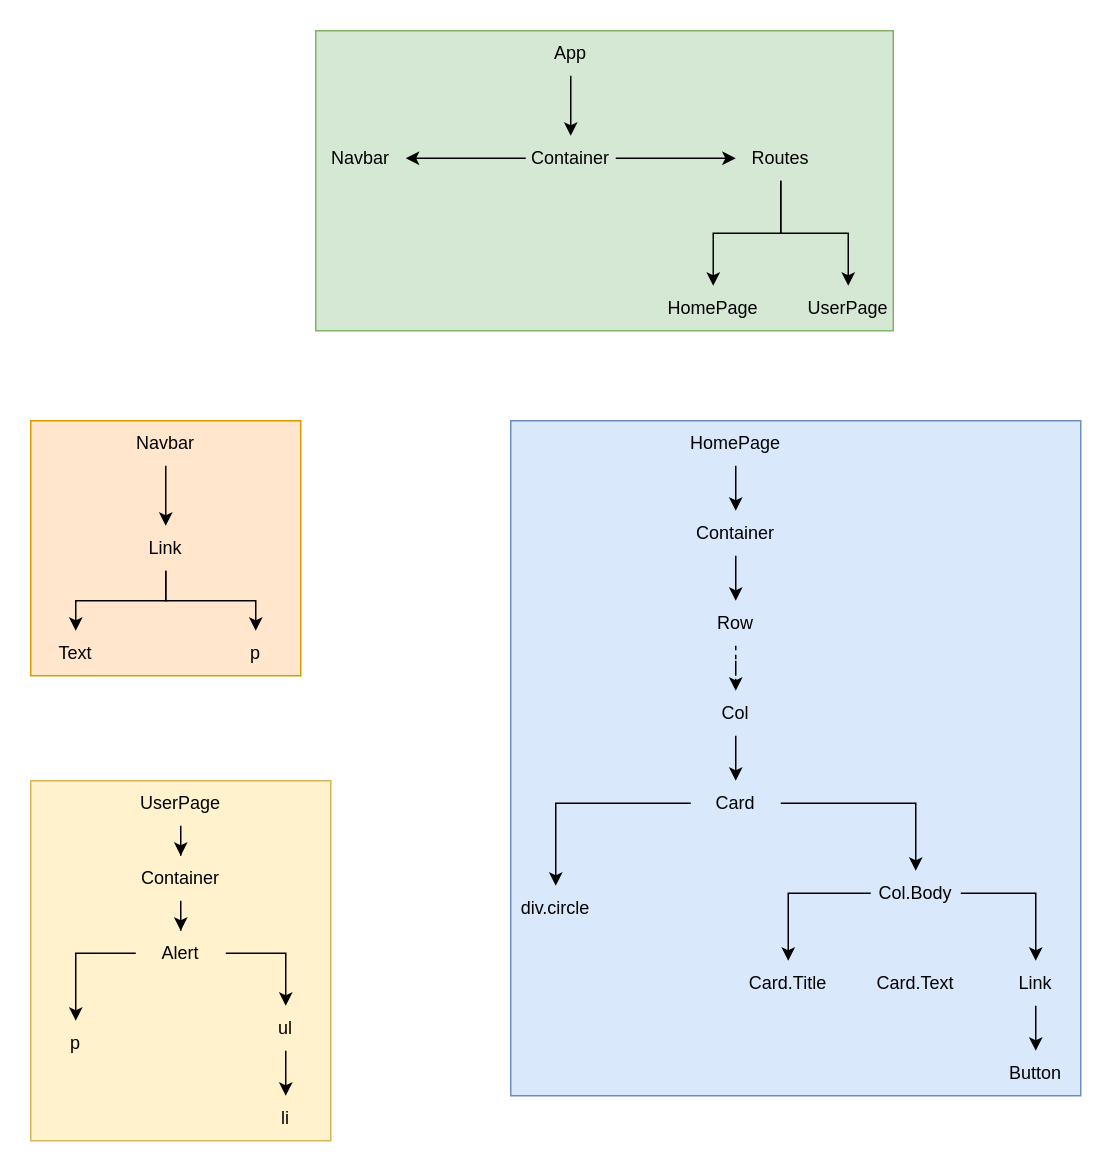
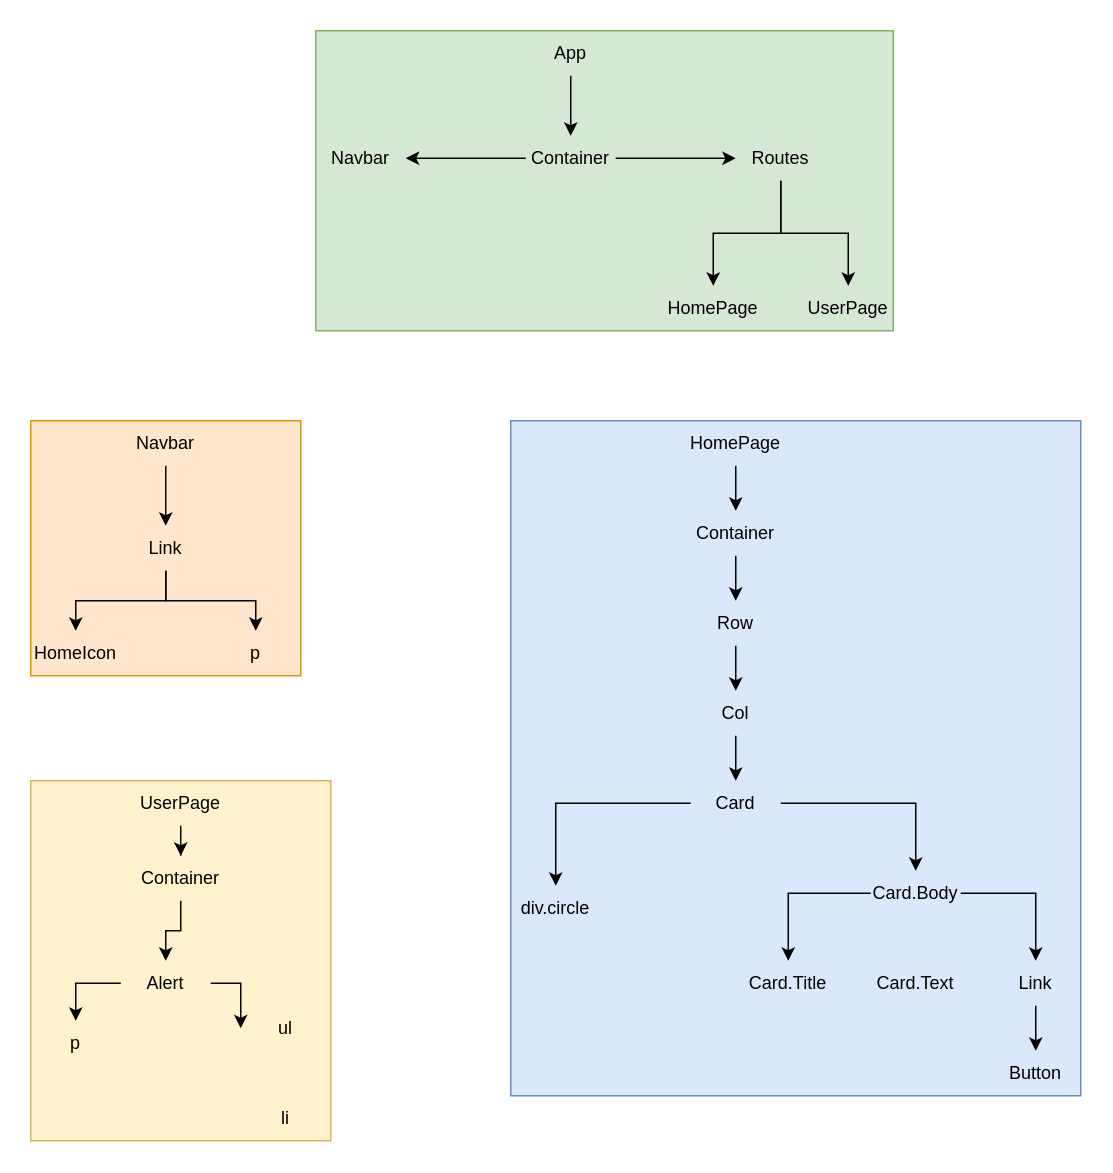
(76, 653) -> (76, 653)
(736, 655) -> (736, 655)
(916, 893) -> (916, 893)
(181, 953) -> (166, 983)
(286, 1079) -> none
